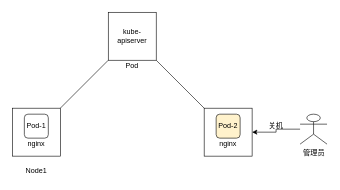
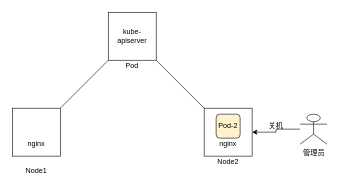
(36, 126) -> none
none -> (228, 162)
